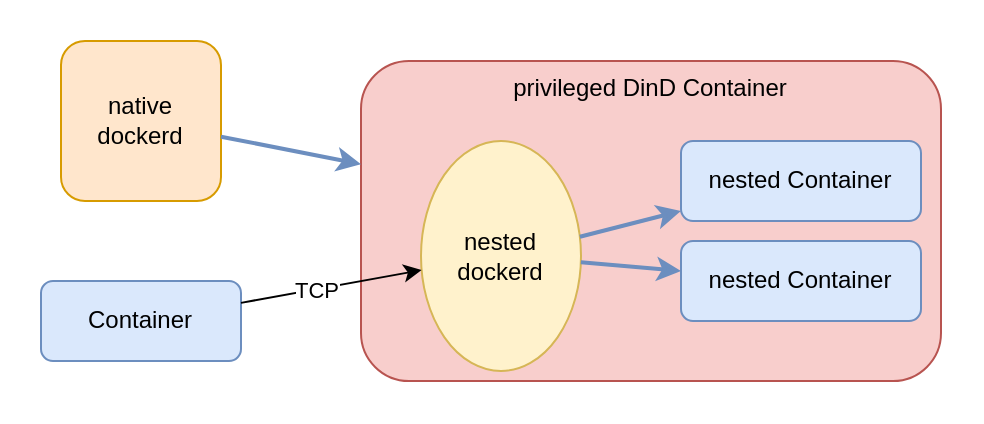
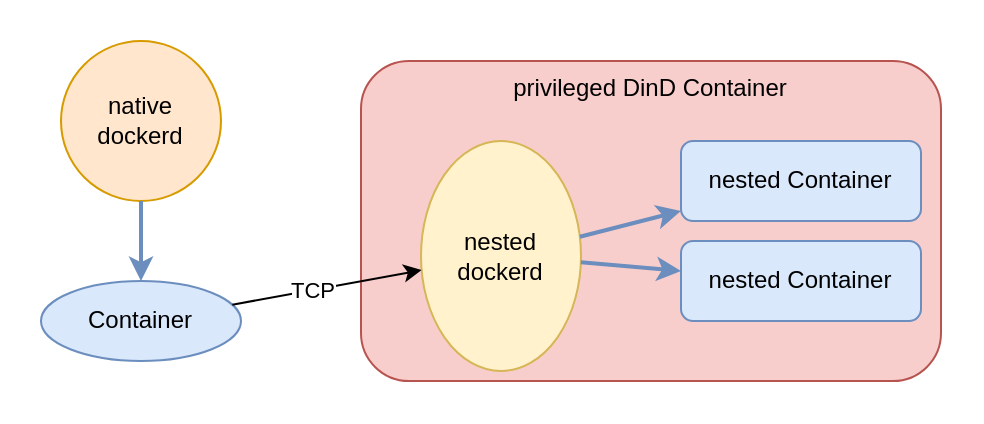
(141, 121) -> (141, 121)
(283, 149) -> (141, 232)
(141, 321) -> (141, 321)
